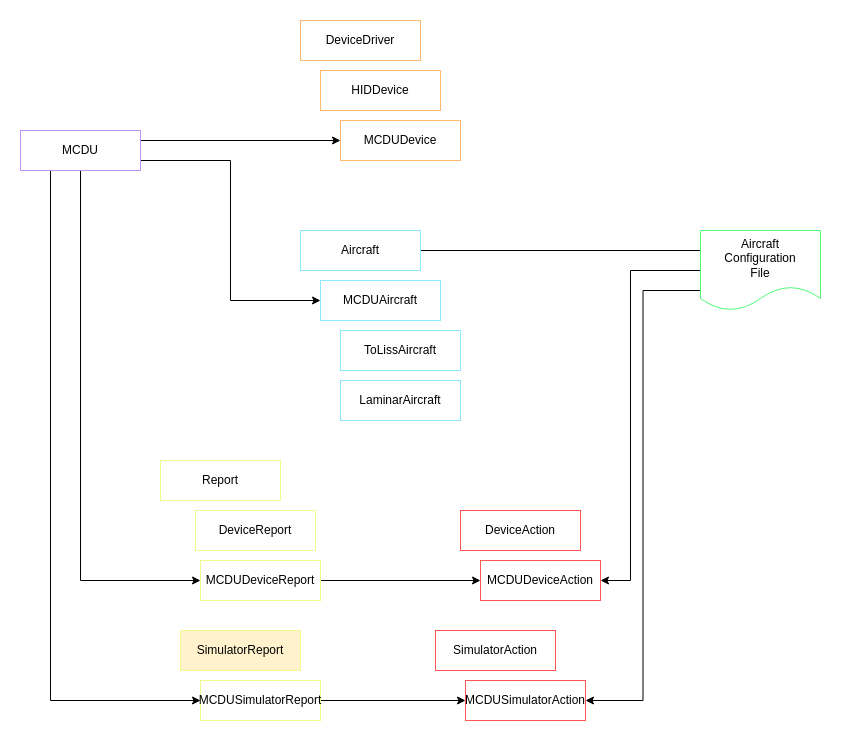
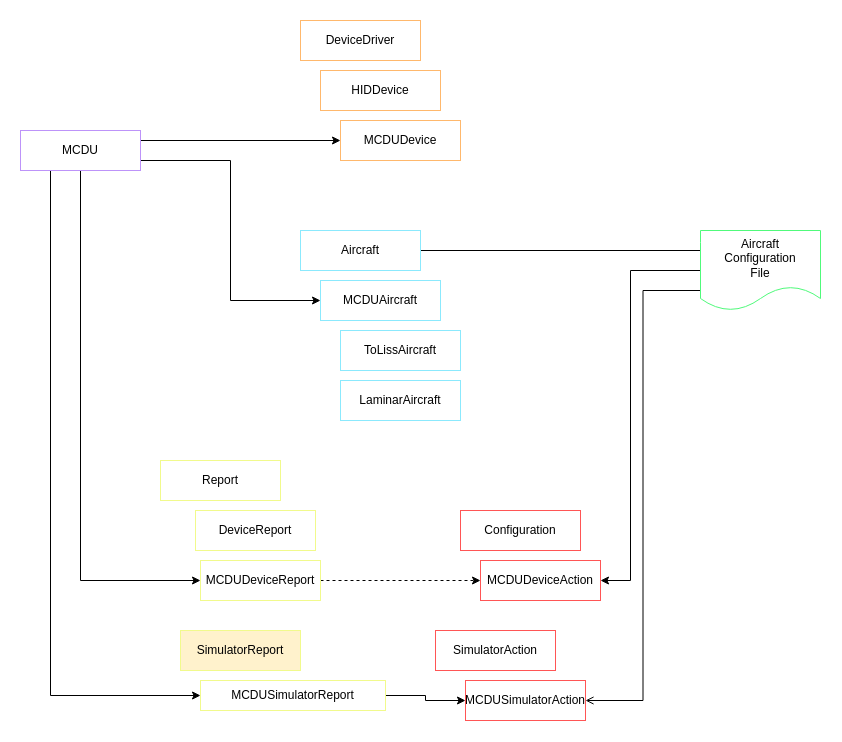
(521, 531) -> (521, 531)
(397, 581) -> (397, 581)
(261, 701) -> (293, 696)
(593, 701) -> (591, 701)
